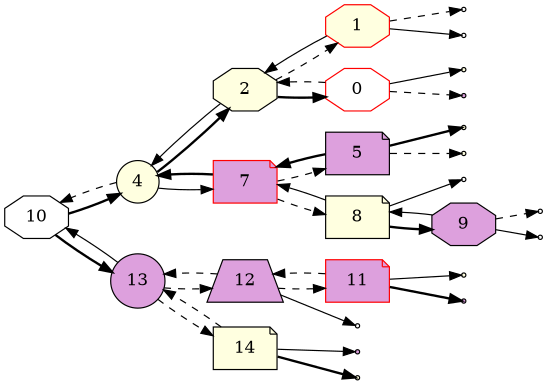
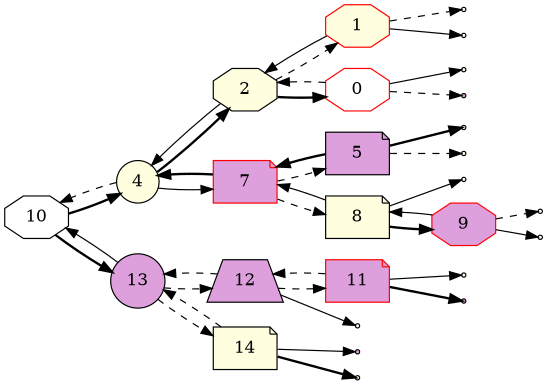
(464, 224) -> (464, 224)
